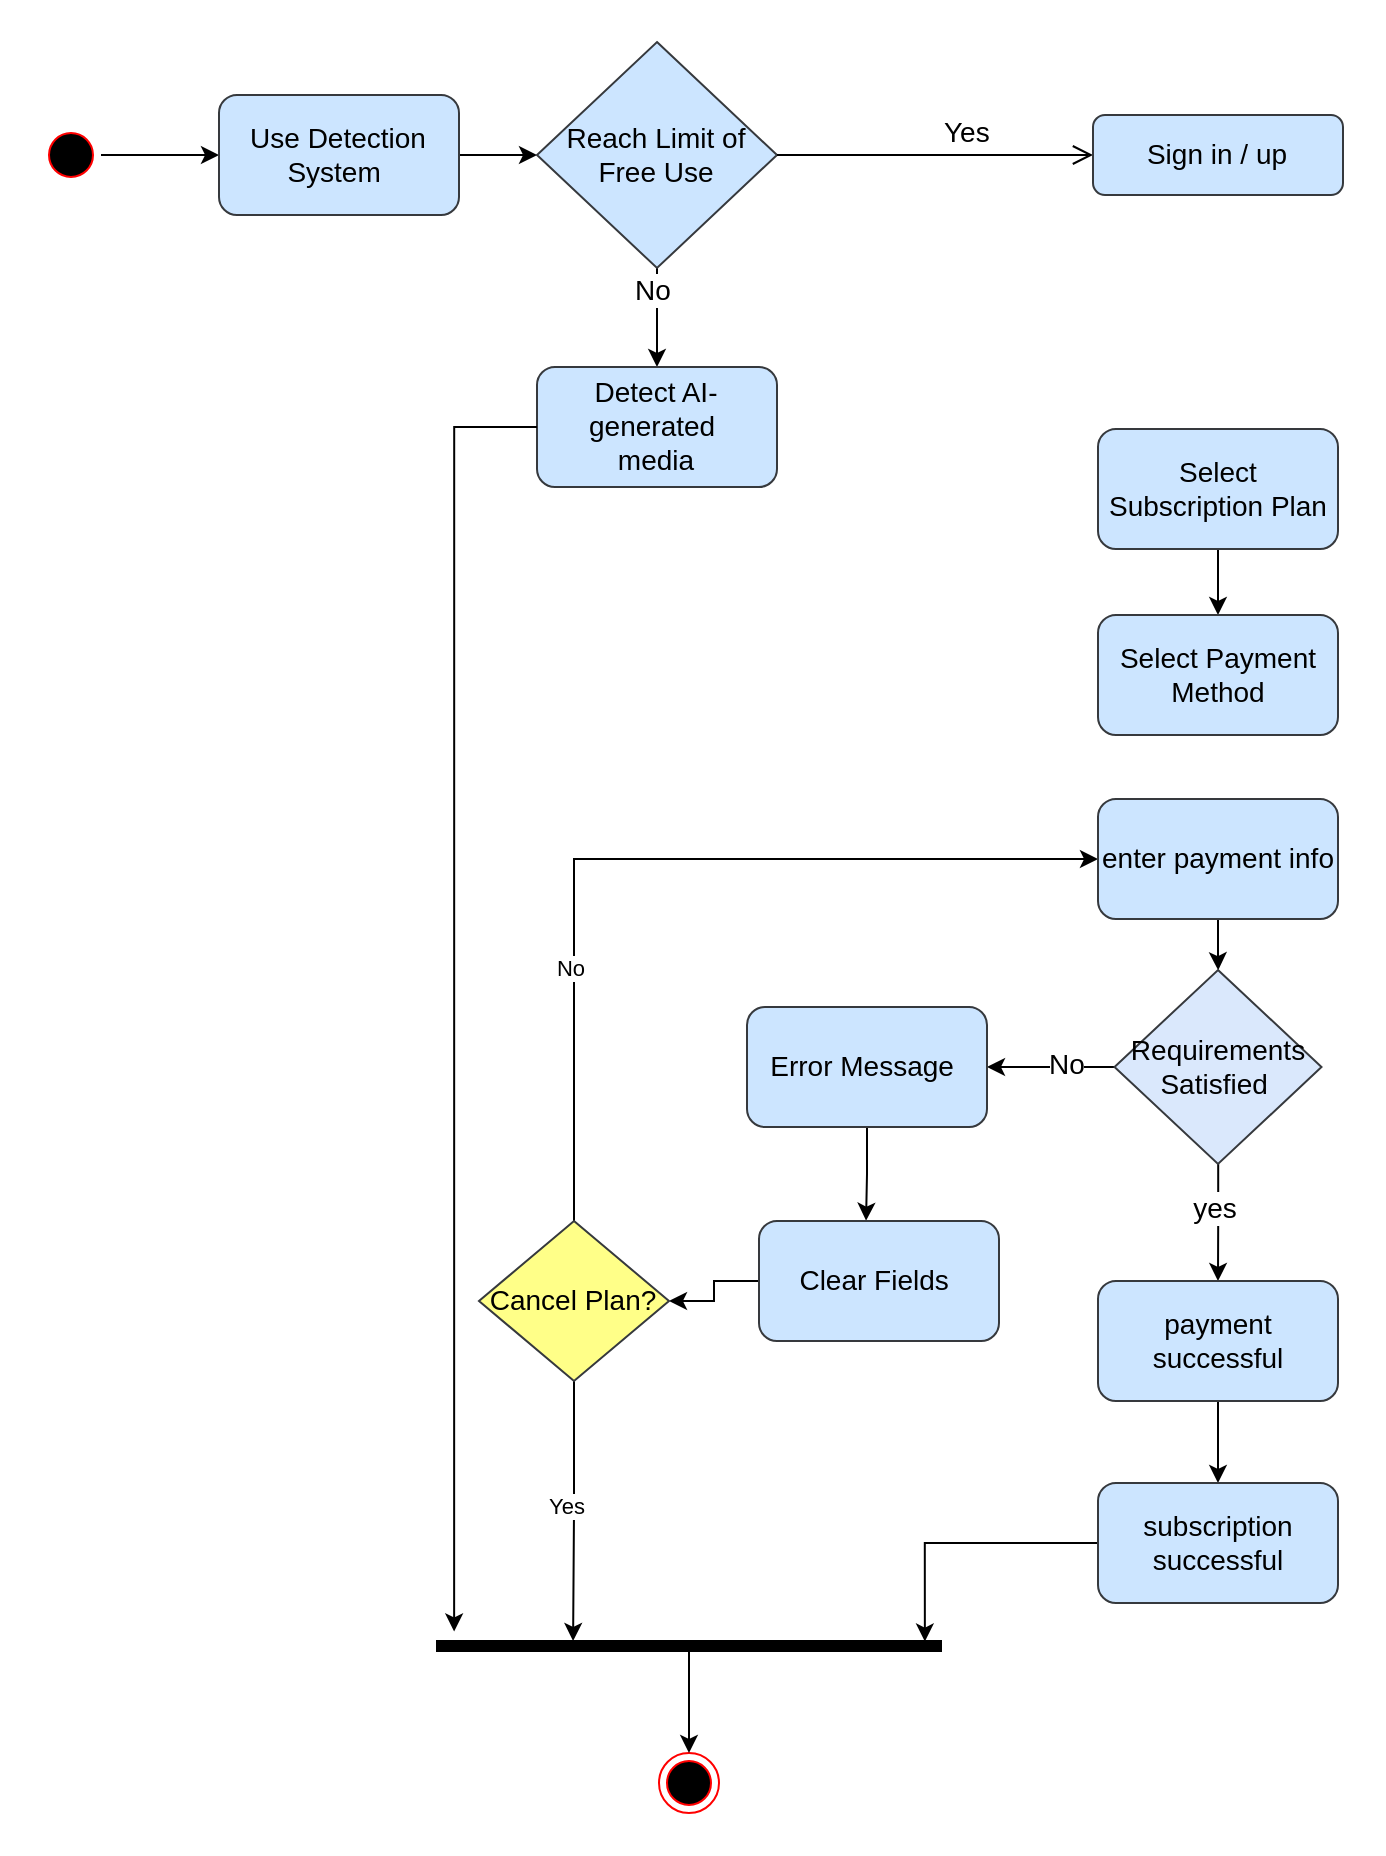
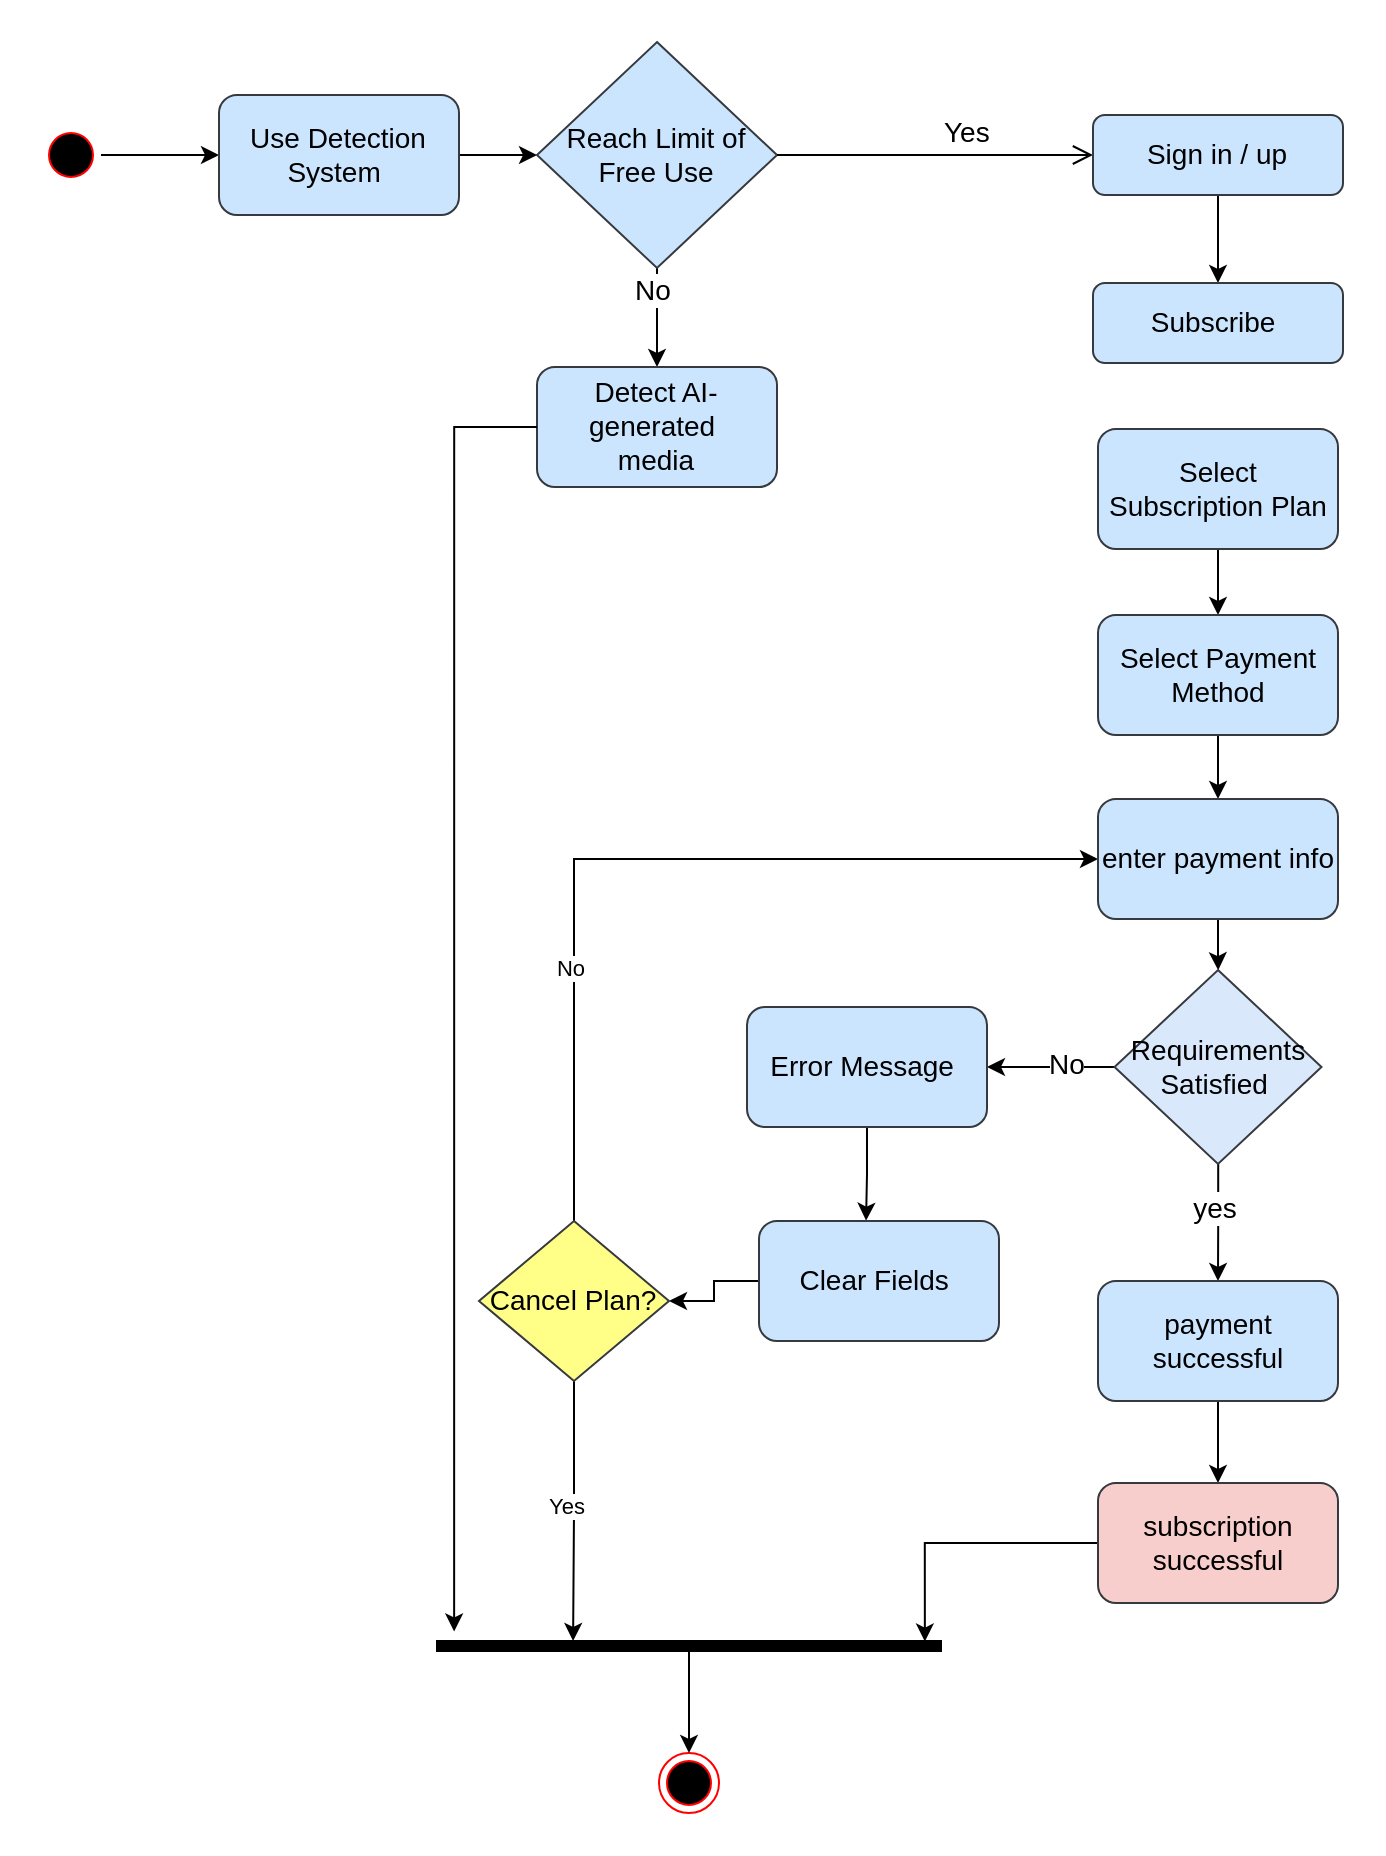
none -> (1218, 232)
none -> (1218, 323)
none -> (1218, 774)
(1218, 1543) -> (1218, 1543)
